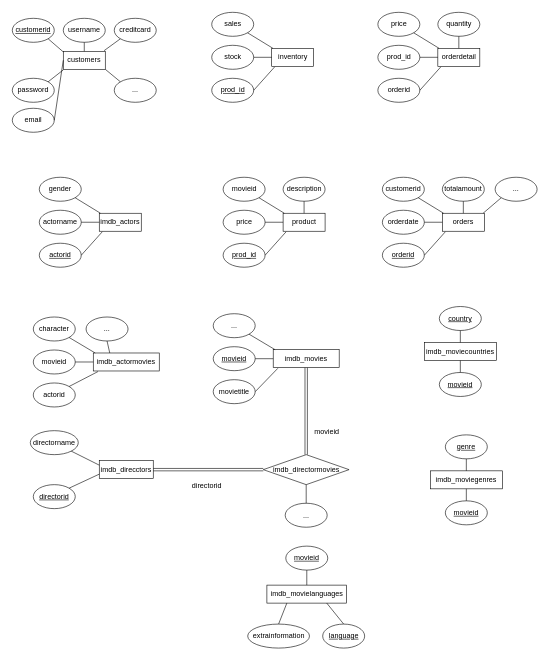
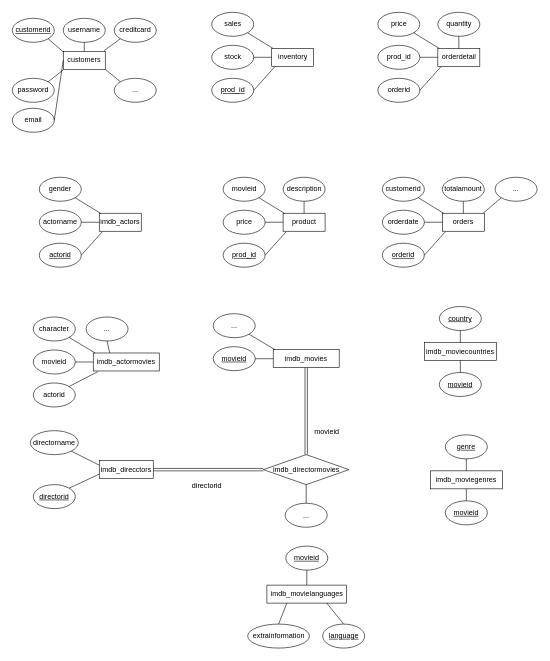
(267, 380) -> none
(234, 392) -> none
